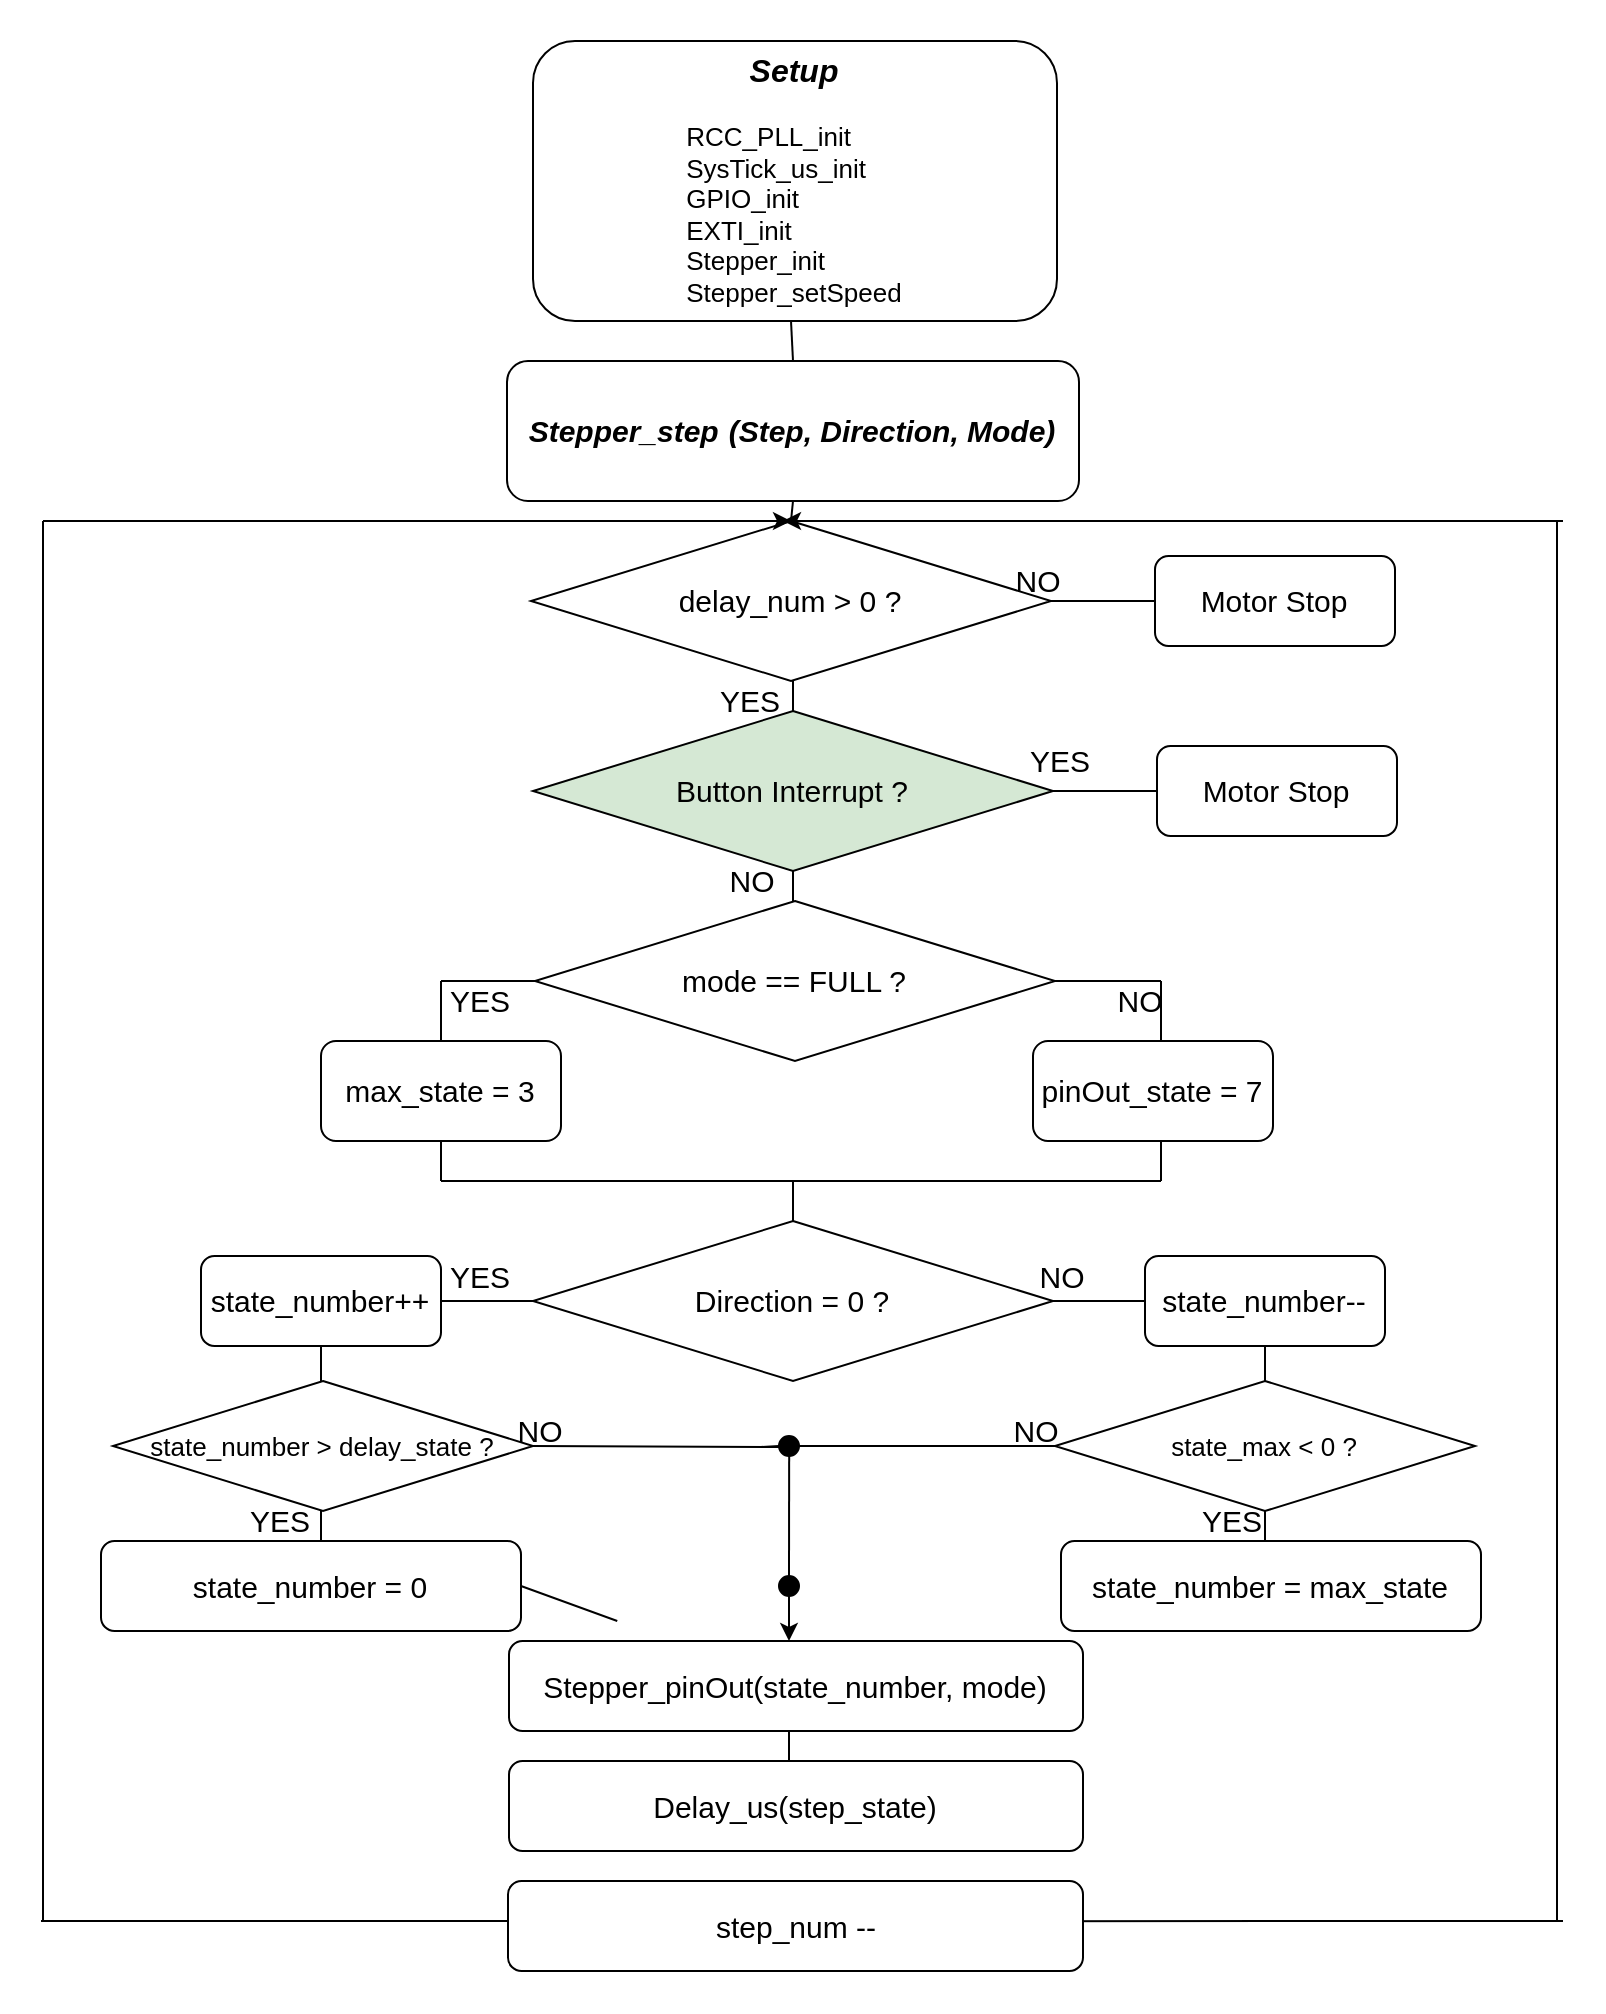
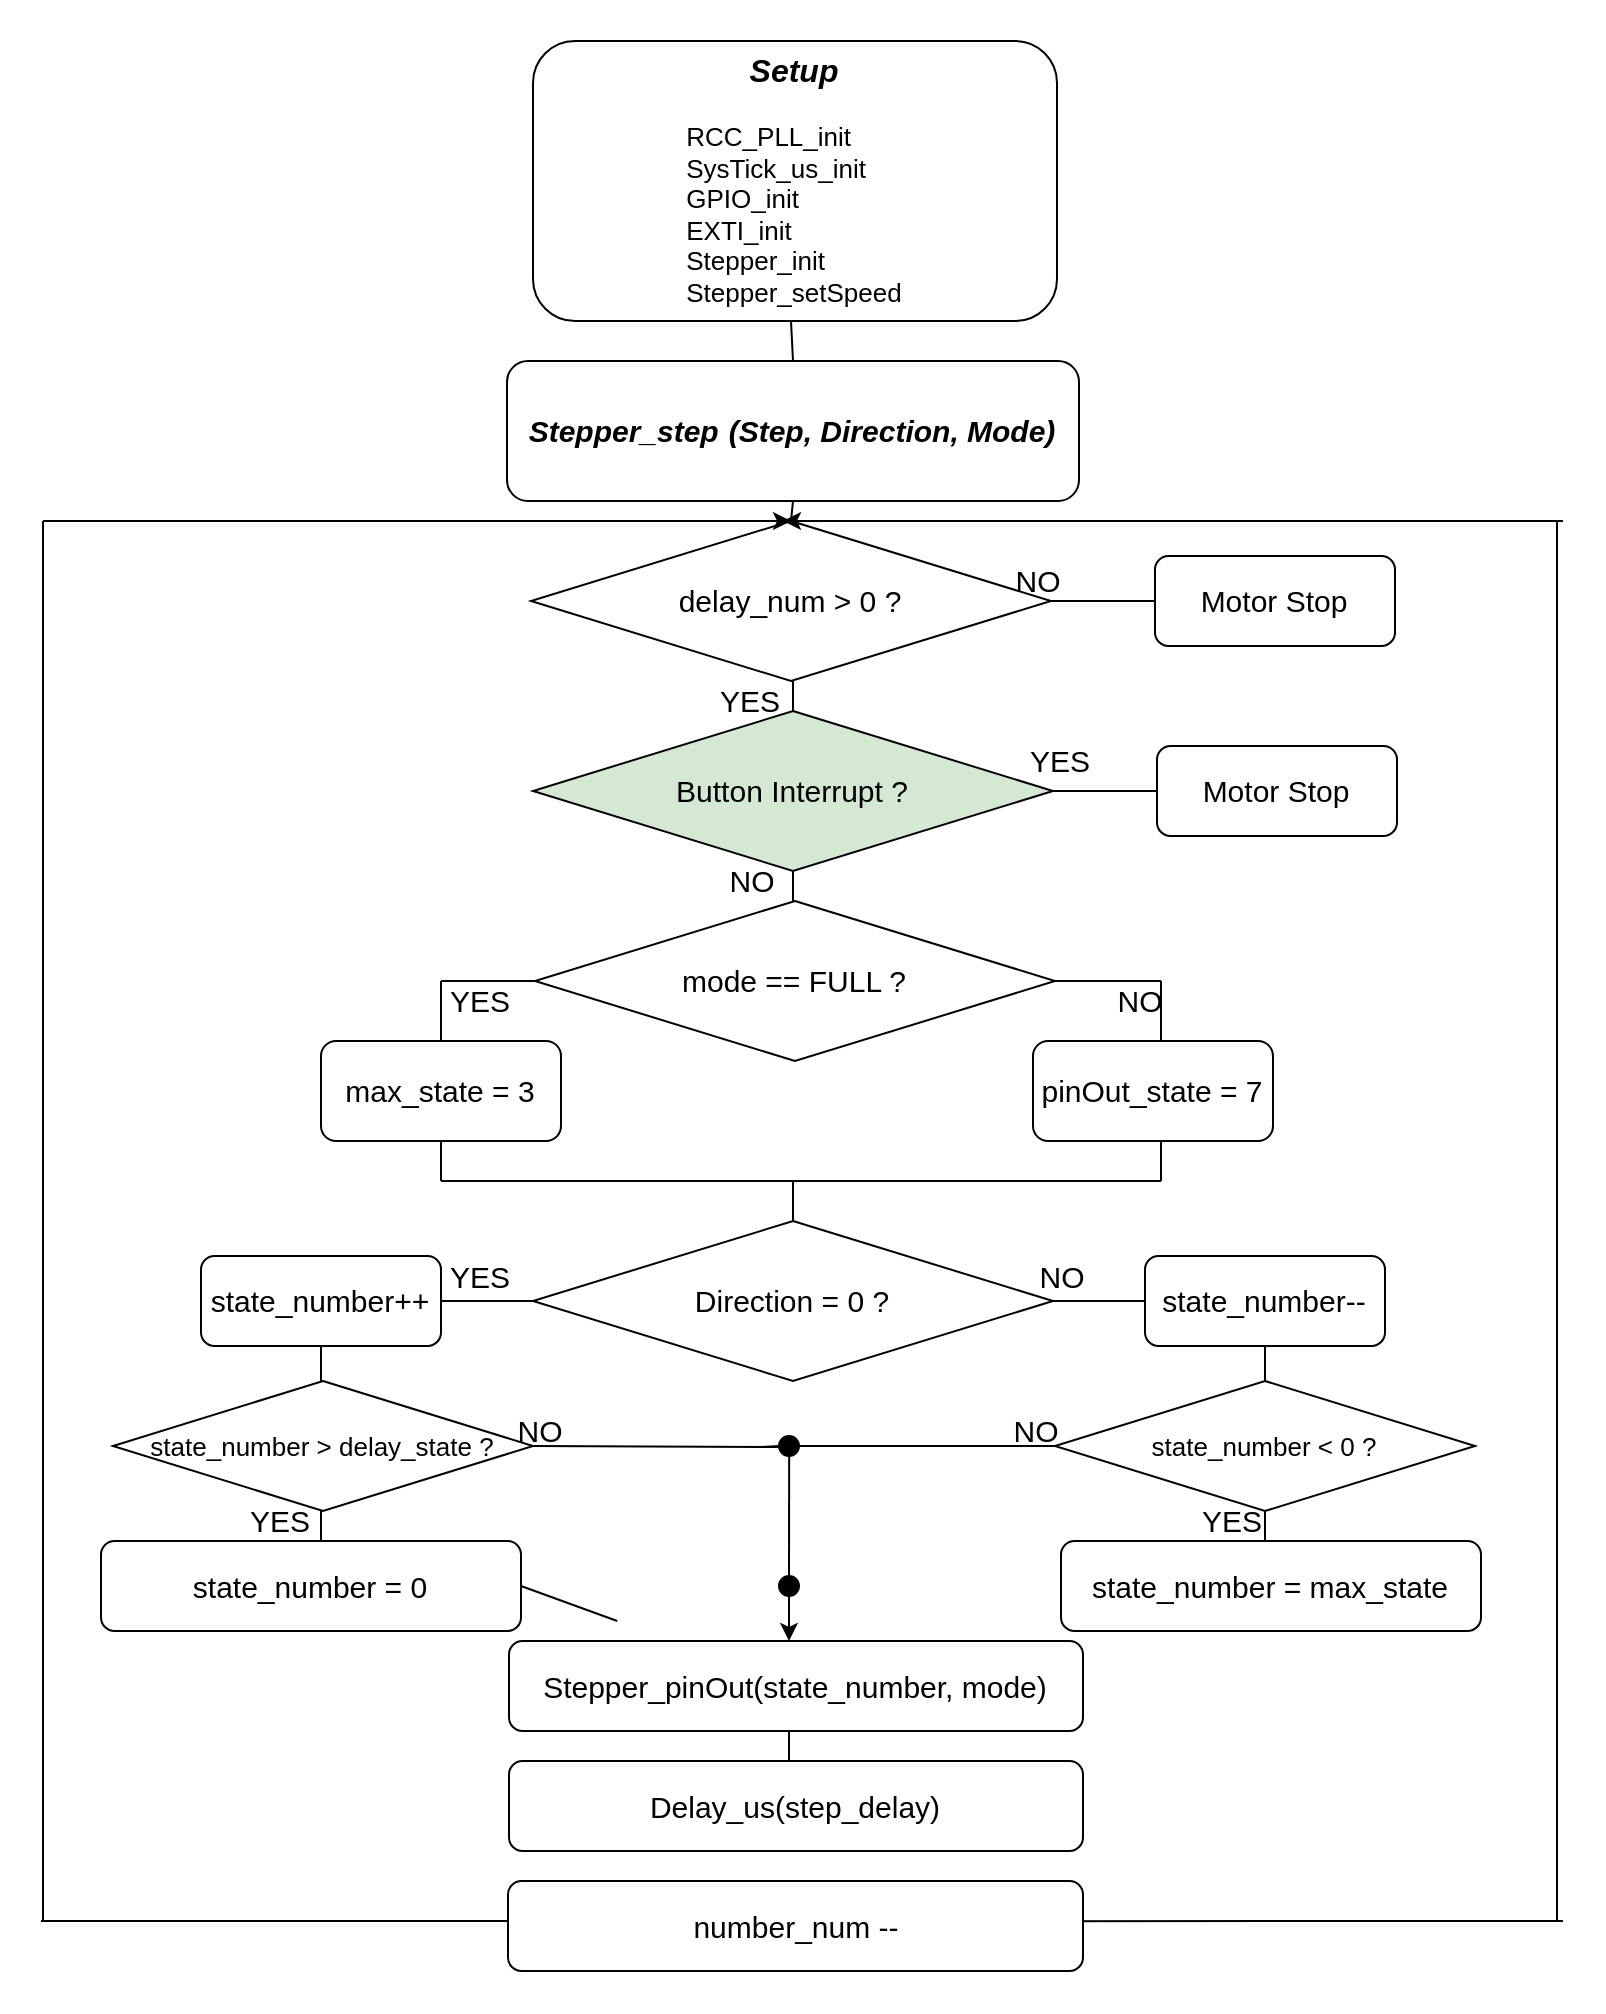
(1265, 1447) -> (1265, 1447)
(796, 1807) -> (796, 1807)
(797, 1927) -> (797, 1927)
